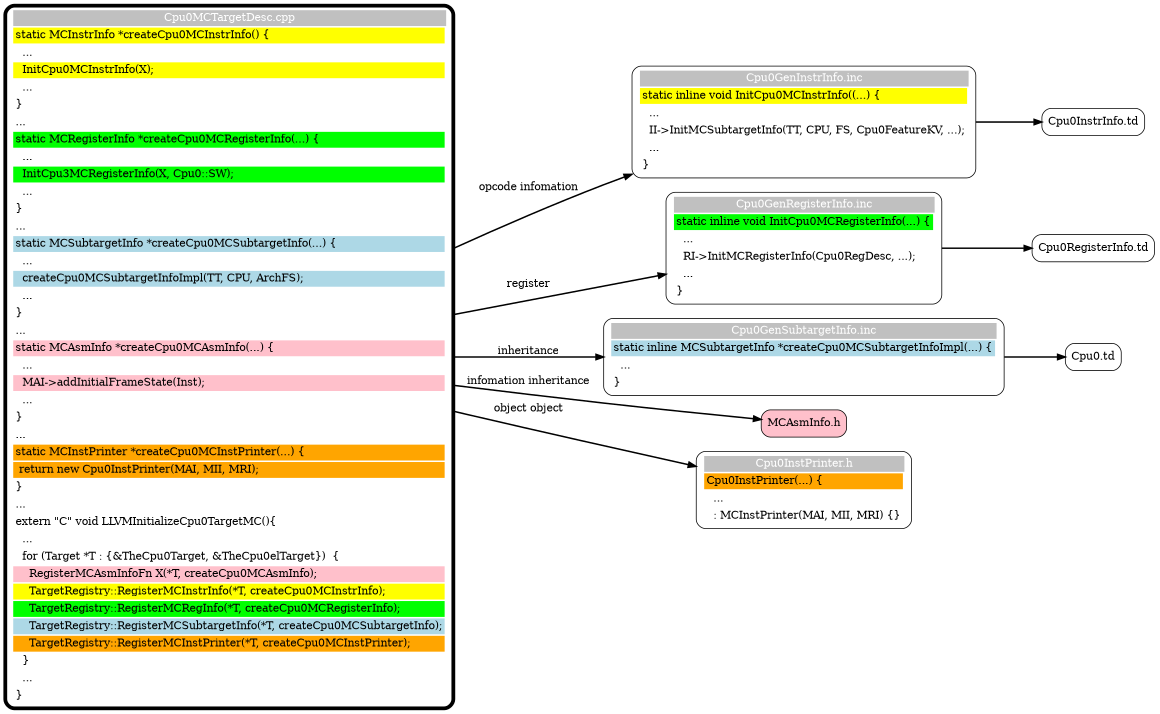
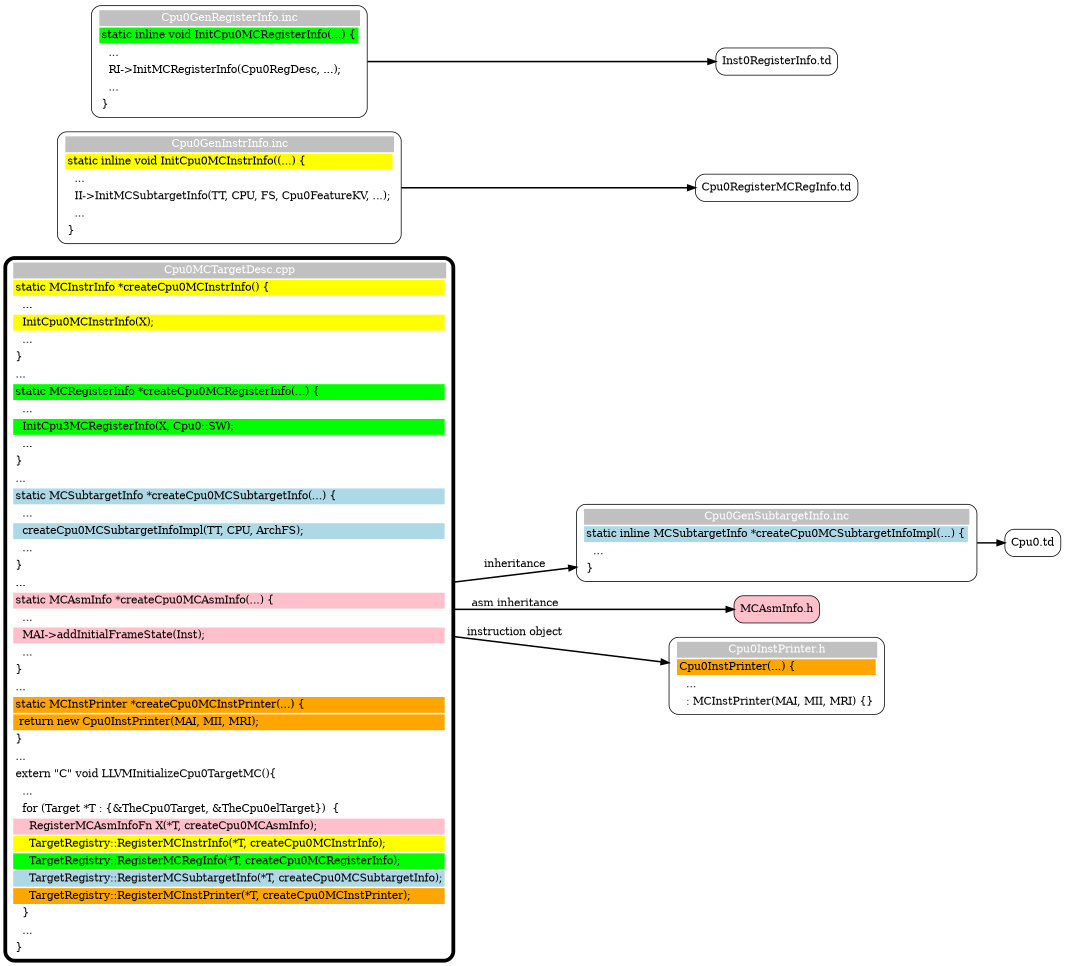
(1093, 122) -> (777, 188)
(539, 211) -> none
(1093, 248) -> (777, 62)
(556, 295) -> none
(529, 382) -> (515, 604)
(529, 409) -> (515, 632)
